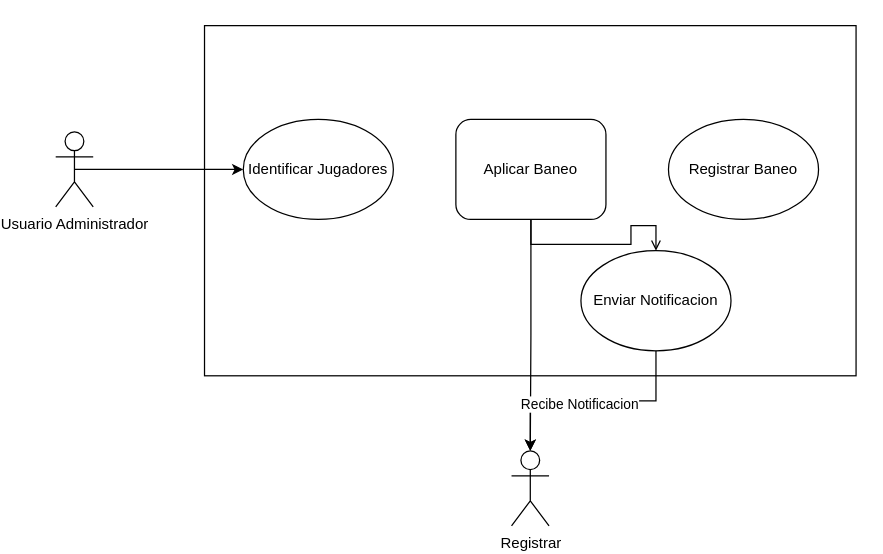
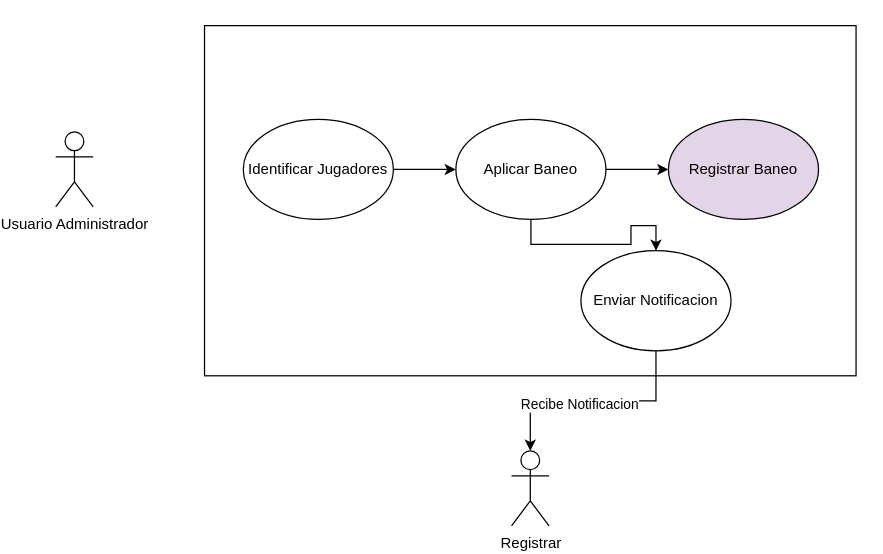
(156, 169) -> none
none -> (420, 169)
(531, 169) -> (531, 169)
(743, 169) -> (743, 169)
(656, 242) -> (656, 241)
(531, 322) -> (633, 169)
